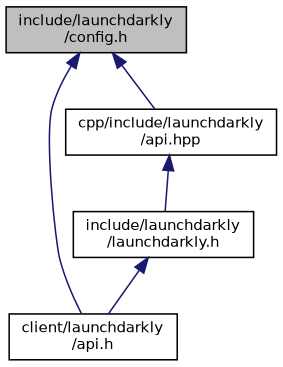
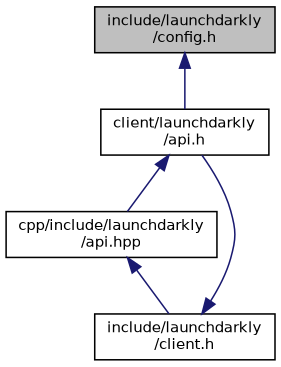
(138, 87) -> (144, 190)
(163, 235) -> (185, 337)
